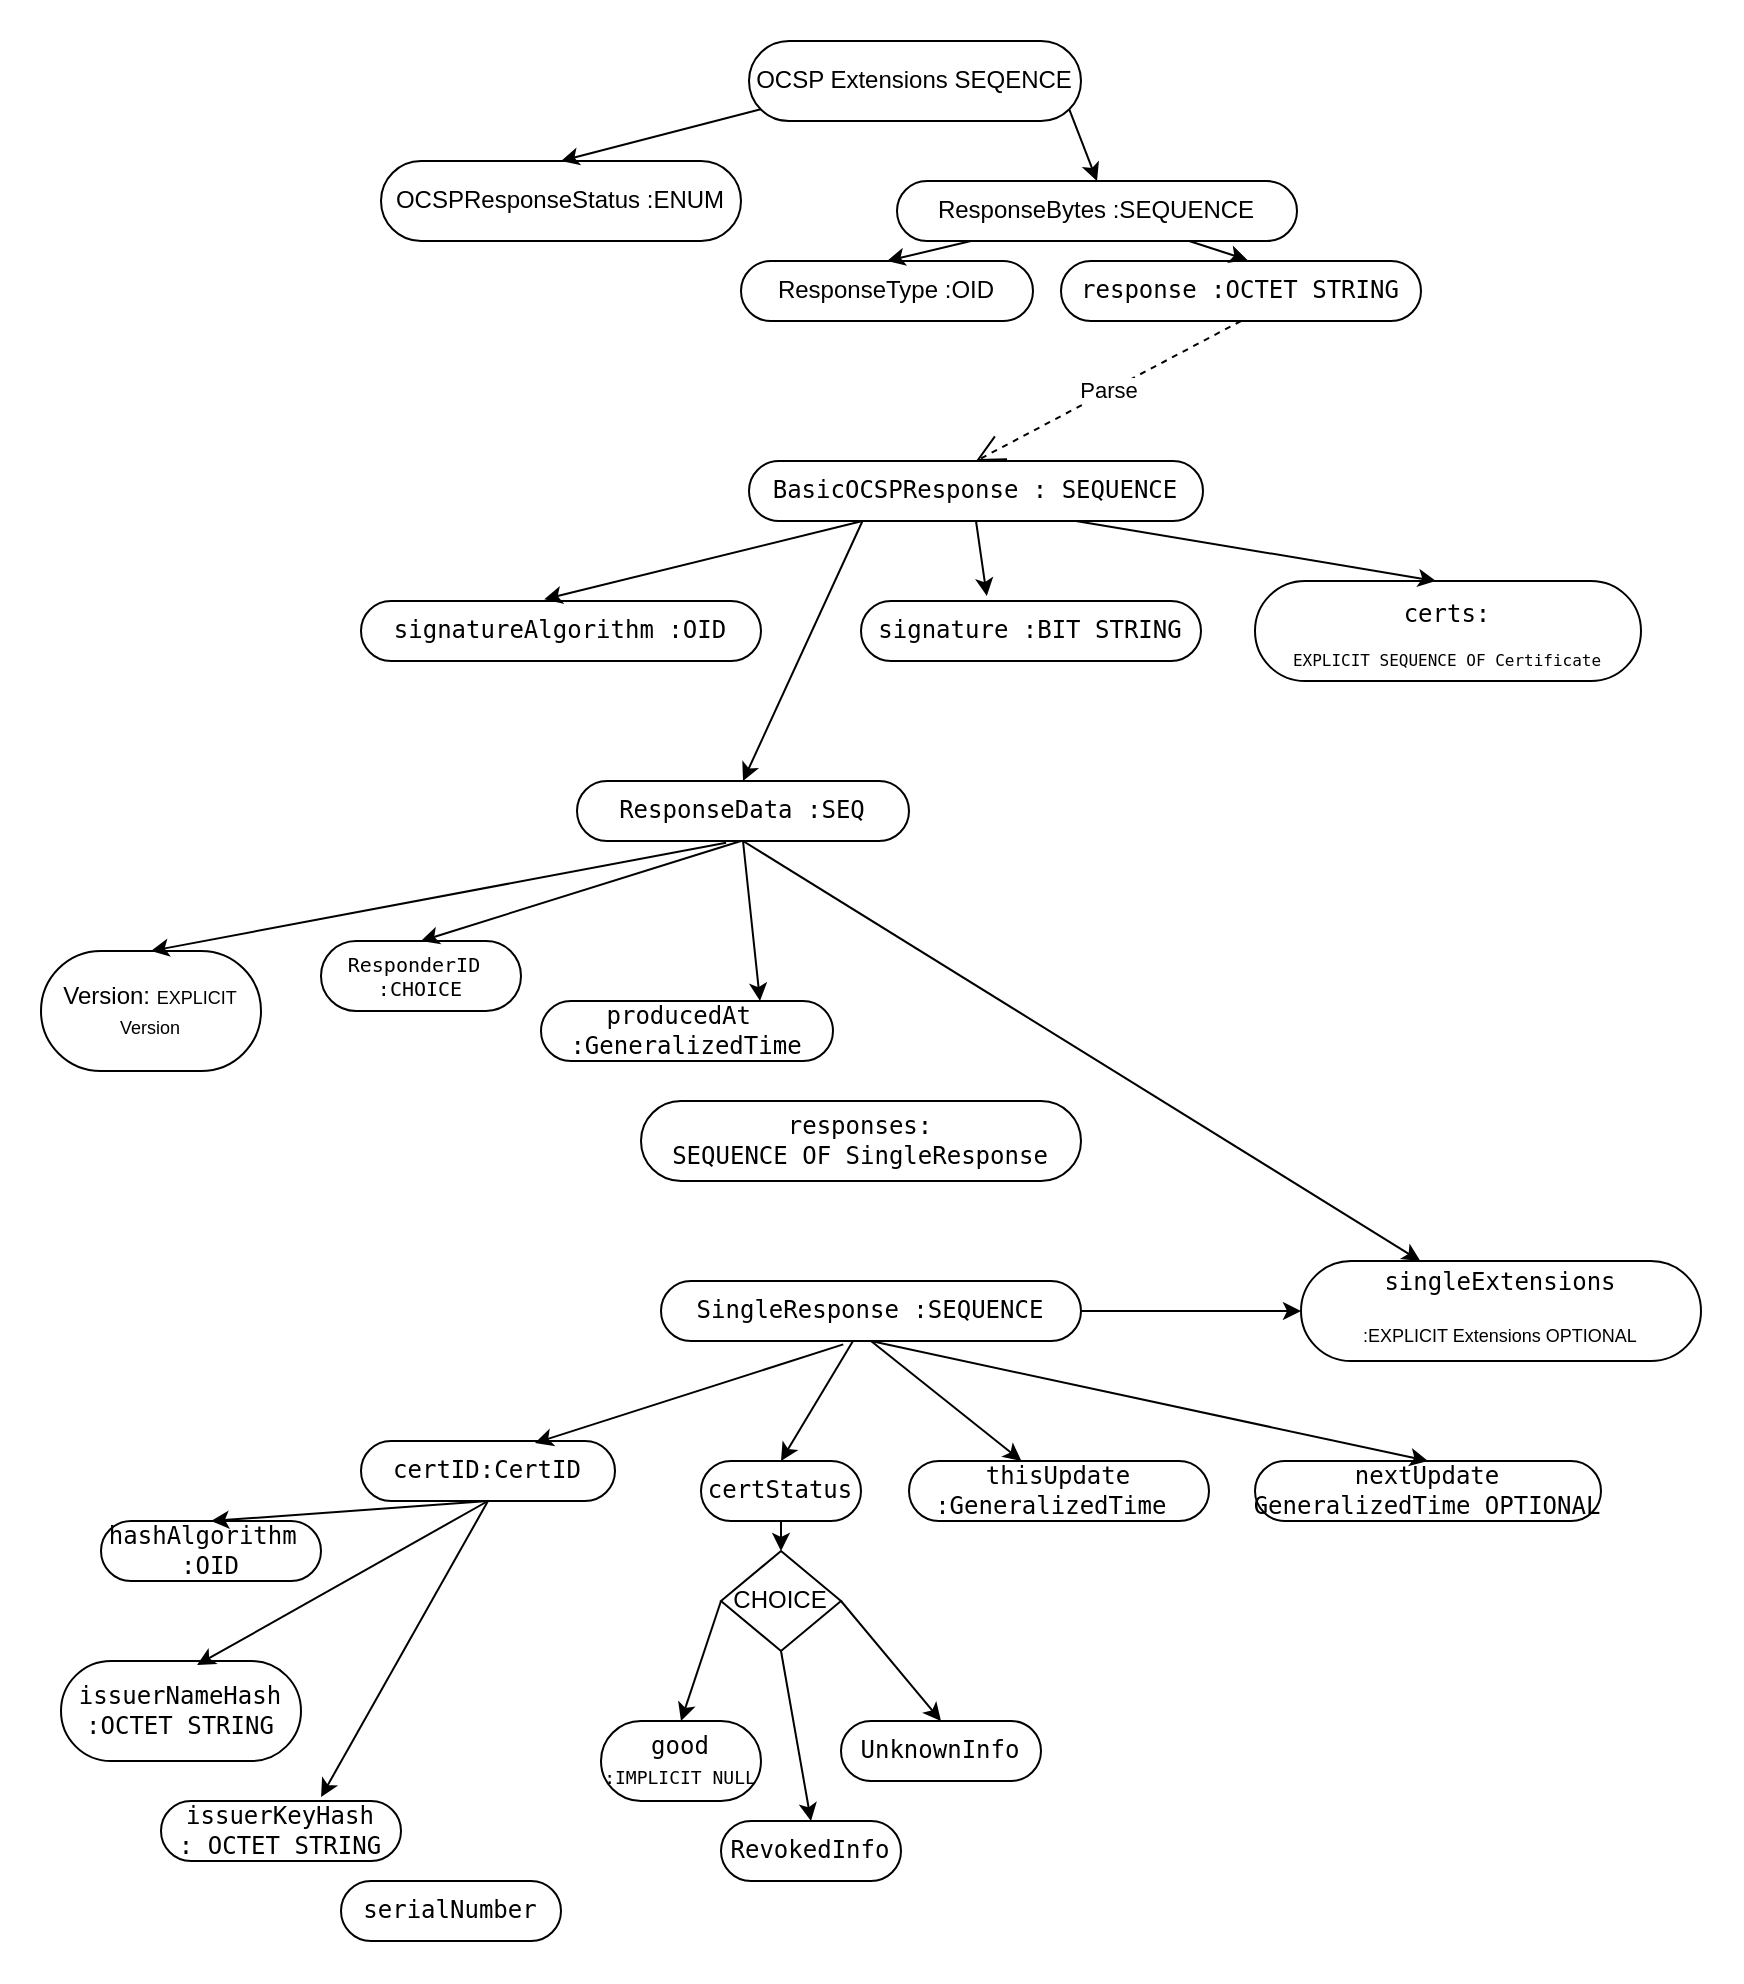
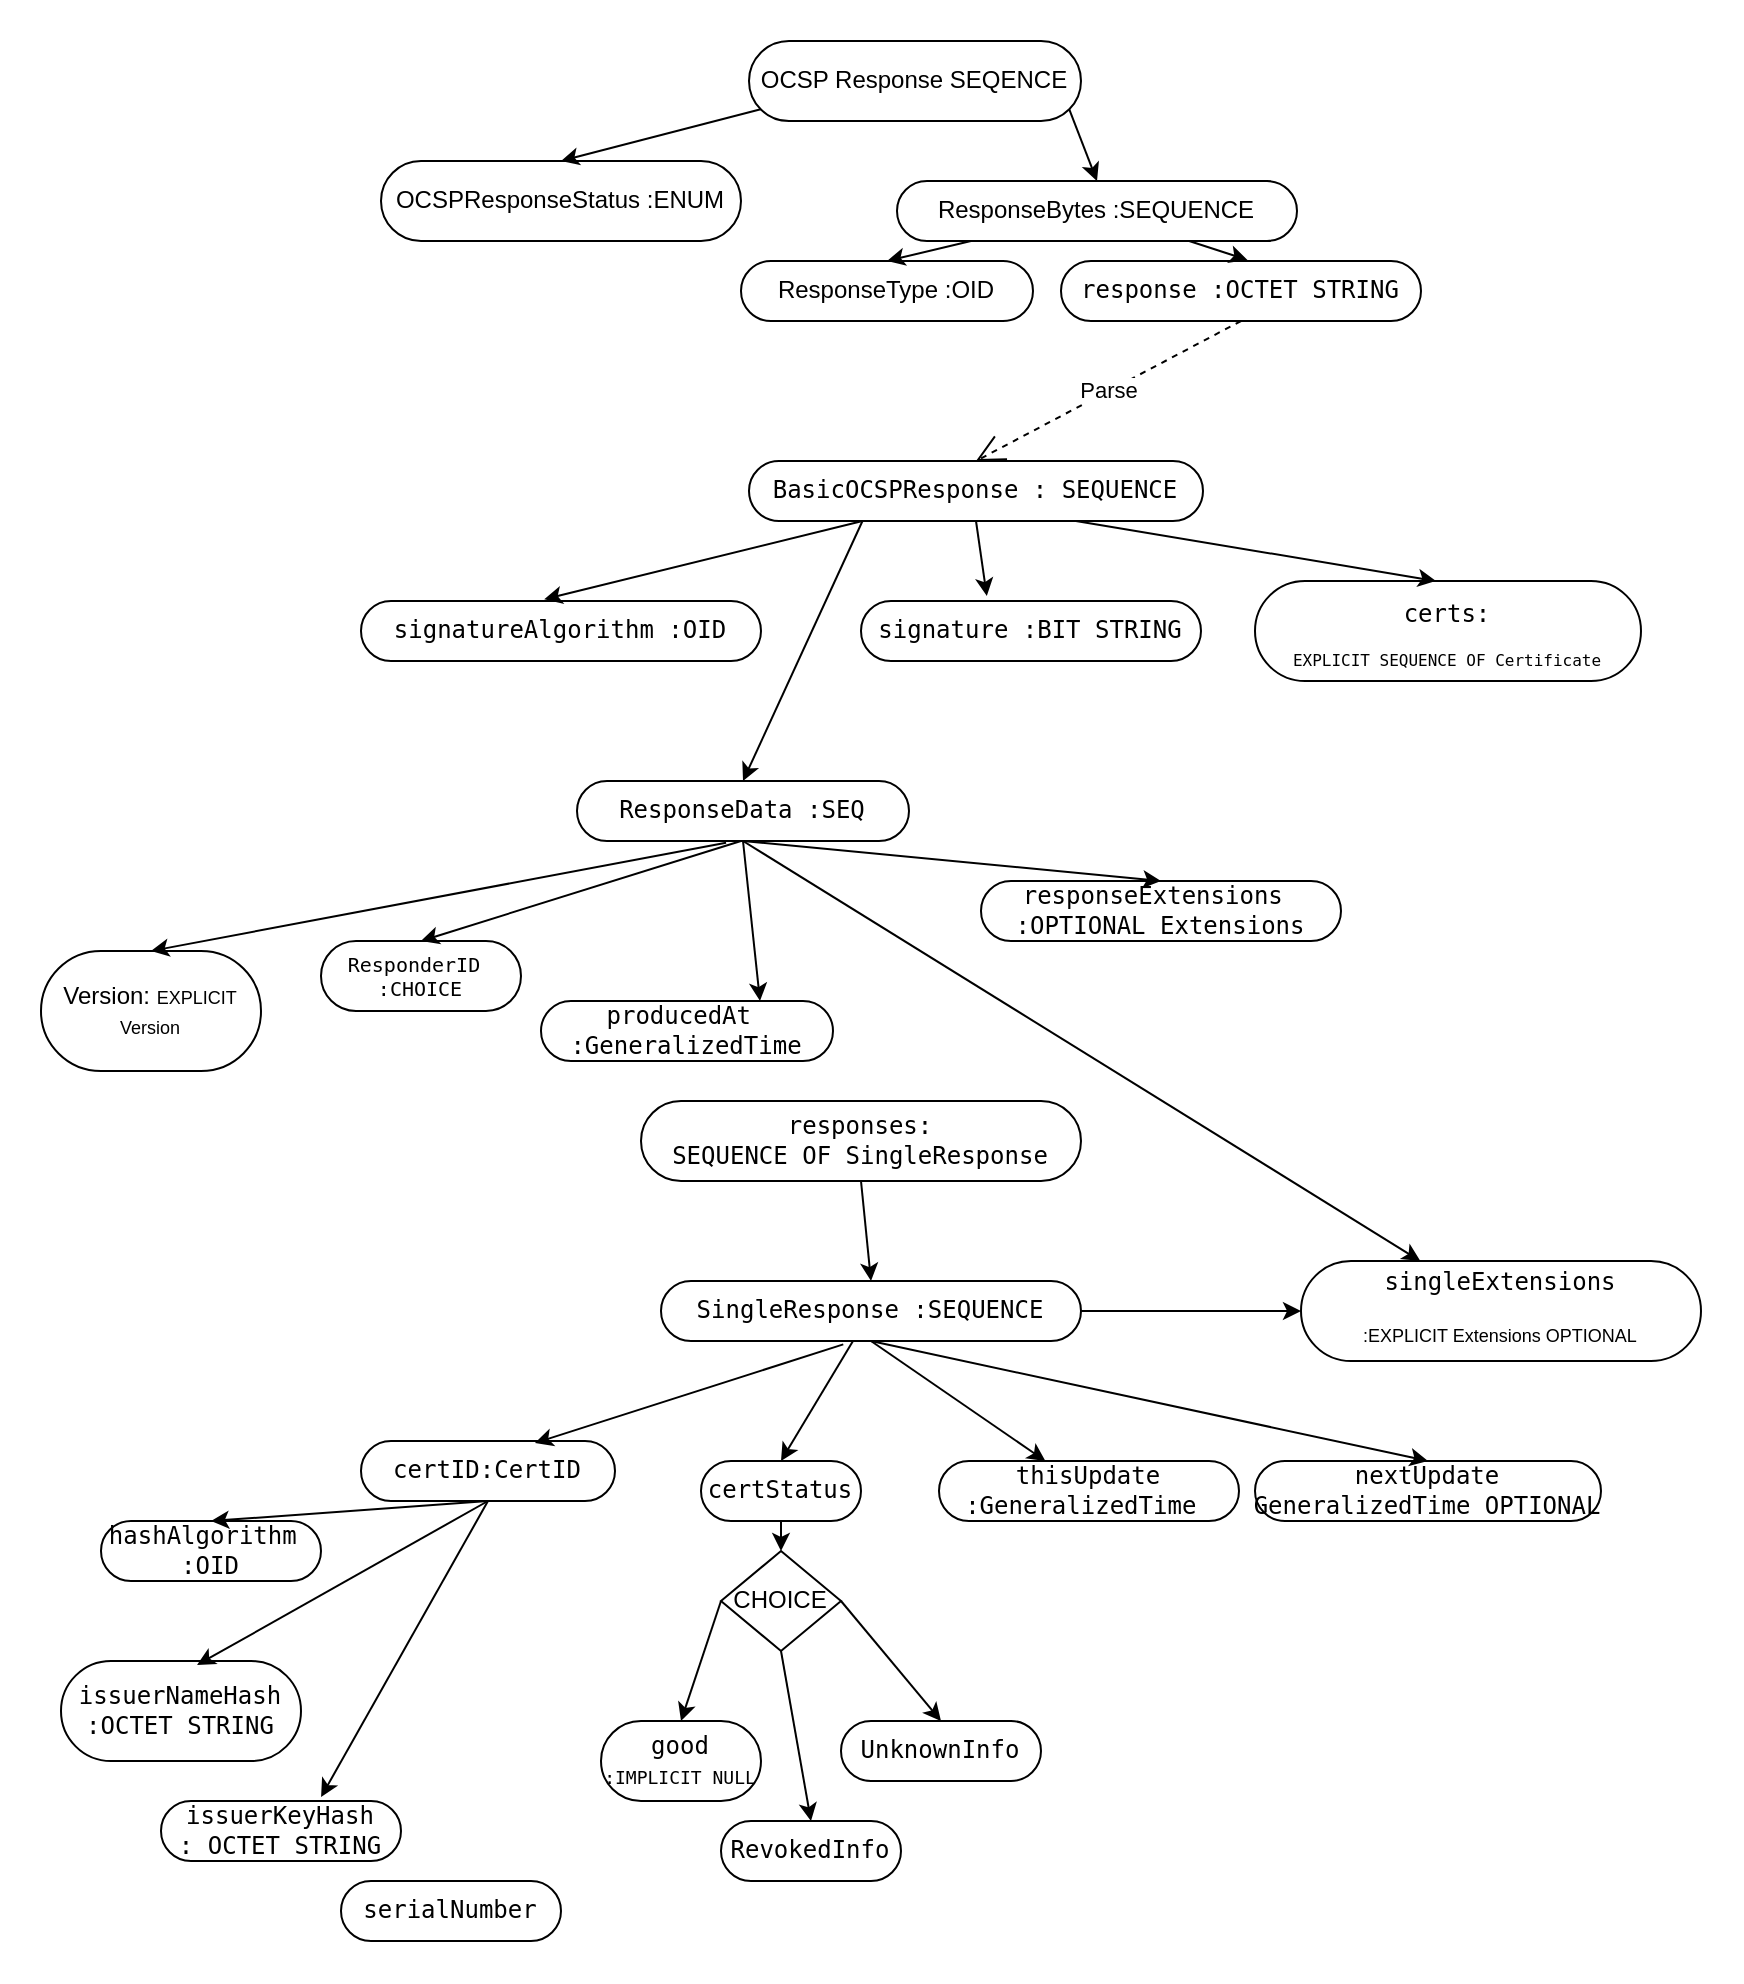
(915, 81) -> (915, 81)
none -> (949, 861)
none -> (1161, 911)
none -> (865, 1224)
(1059, 1491) -> (1089, 1491)
